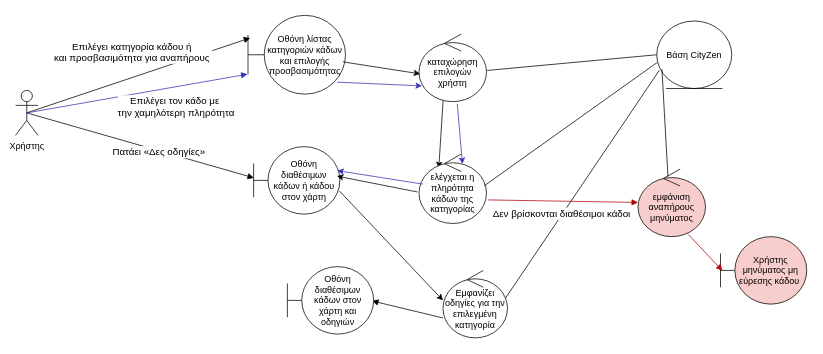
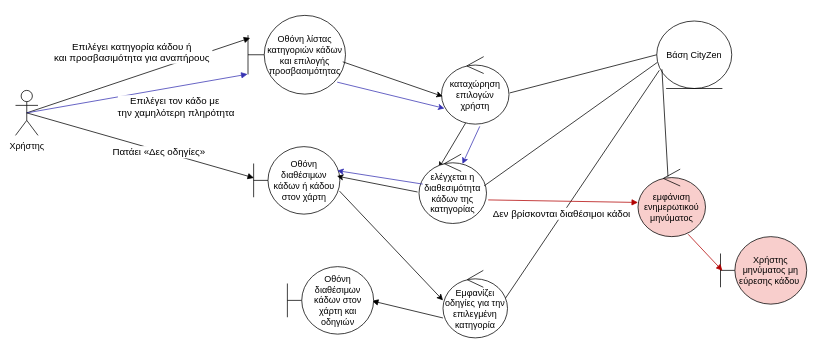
(453, 68) -> (475, 90)
(453, 193) -> (453, 193)
(672, 207) -> (672, 207)
